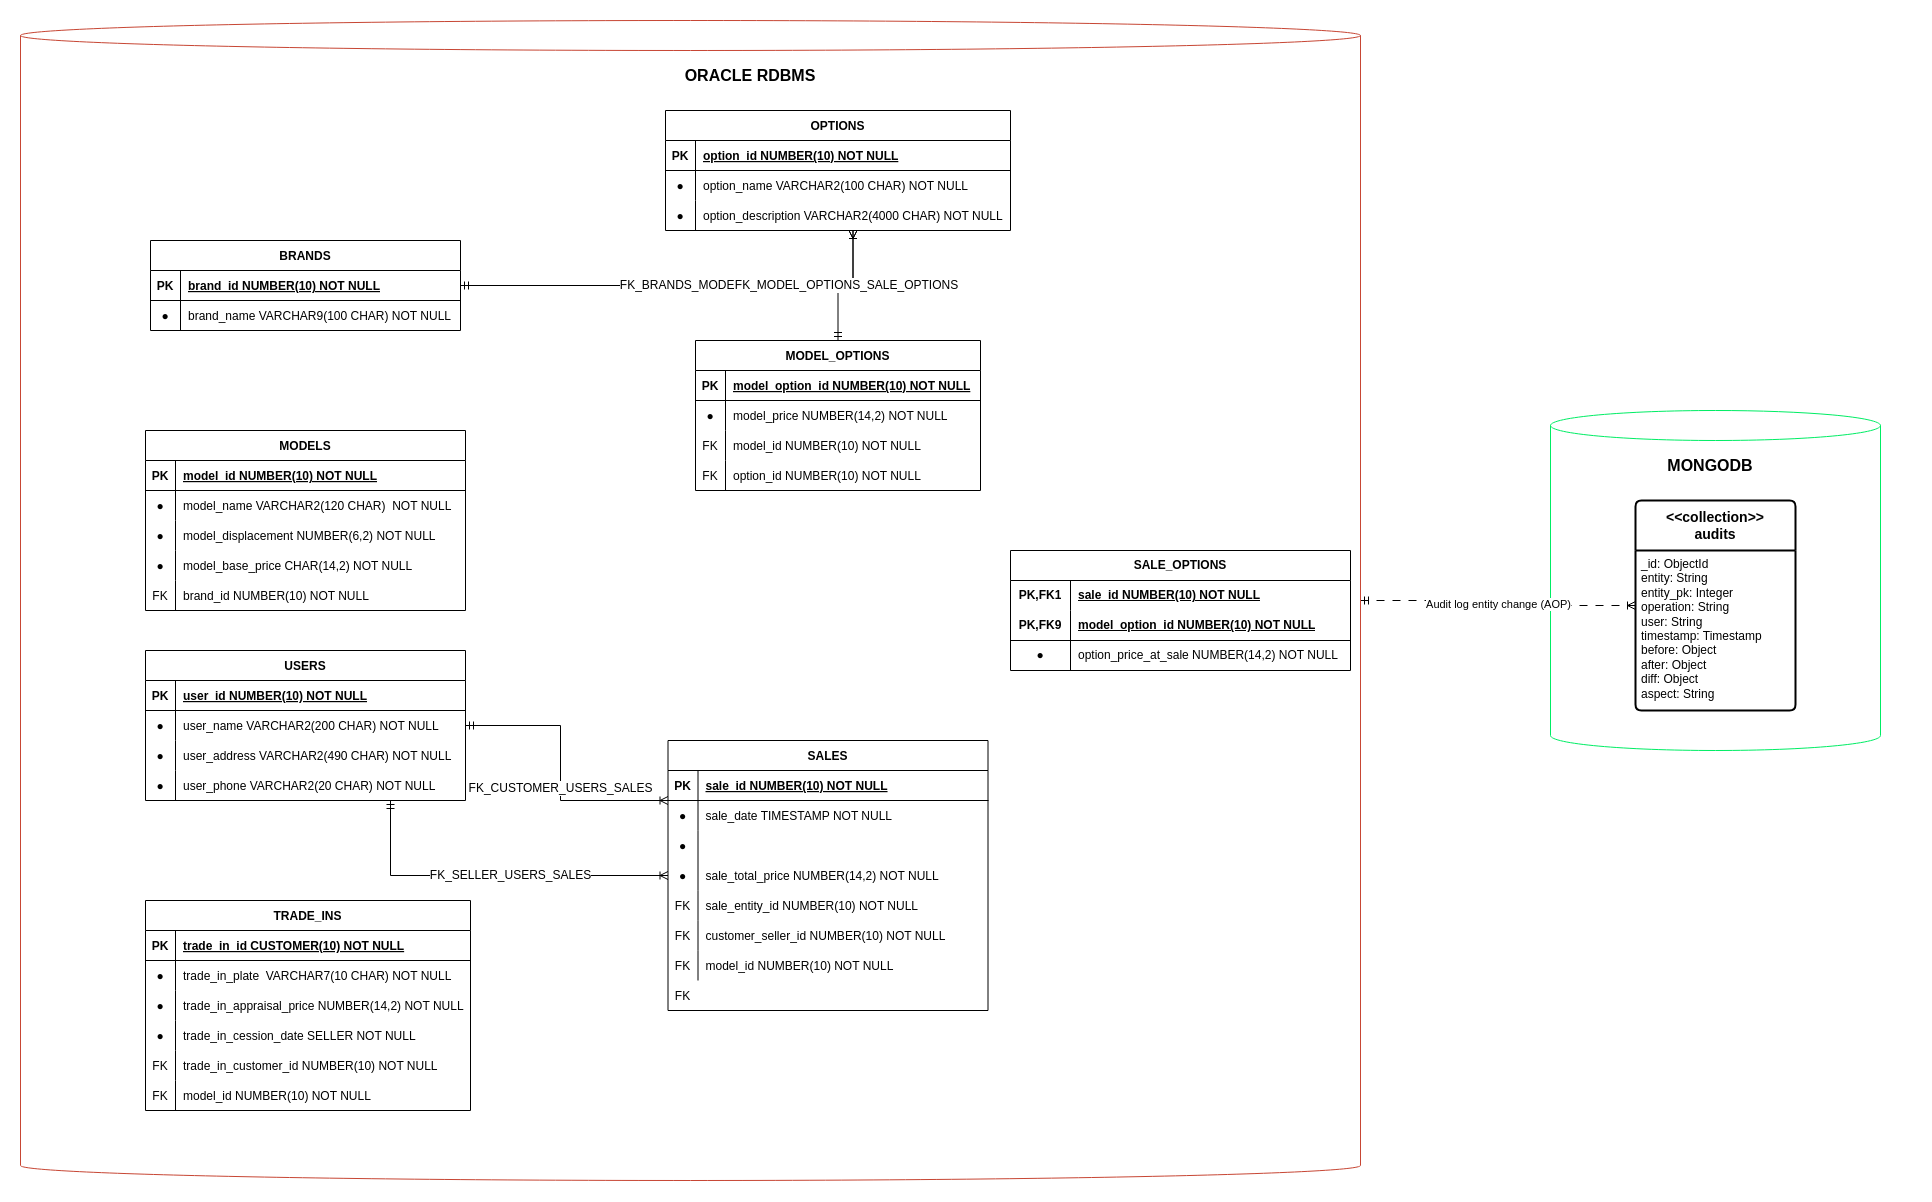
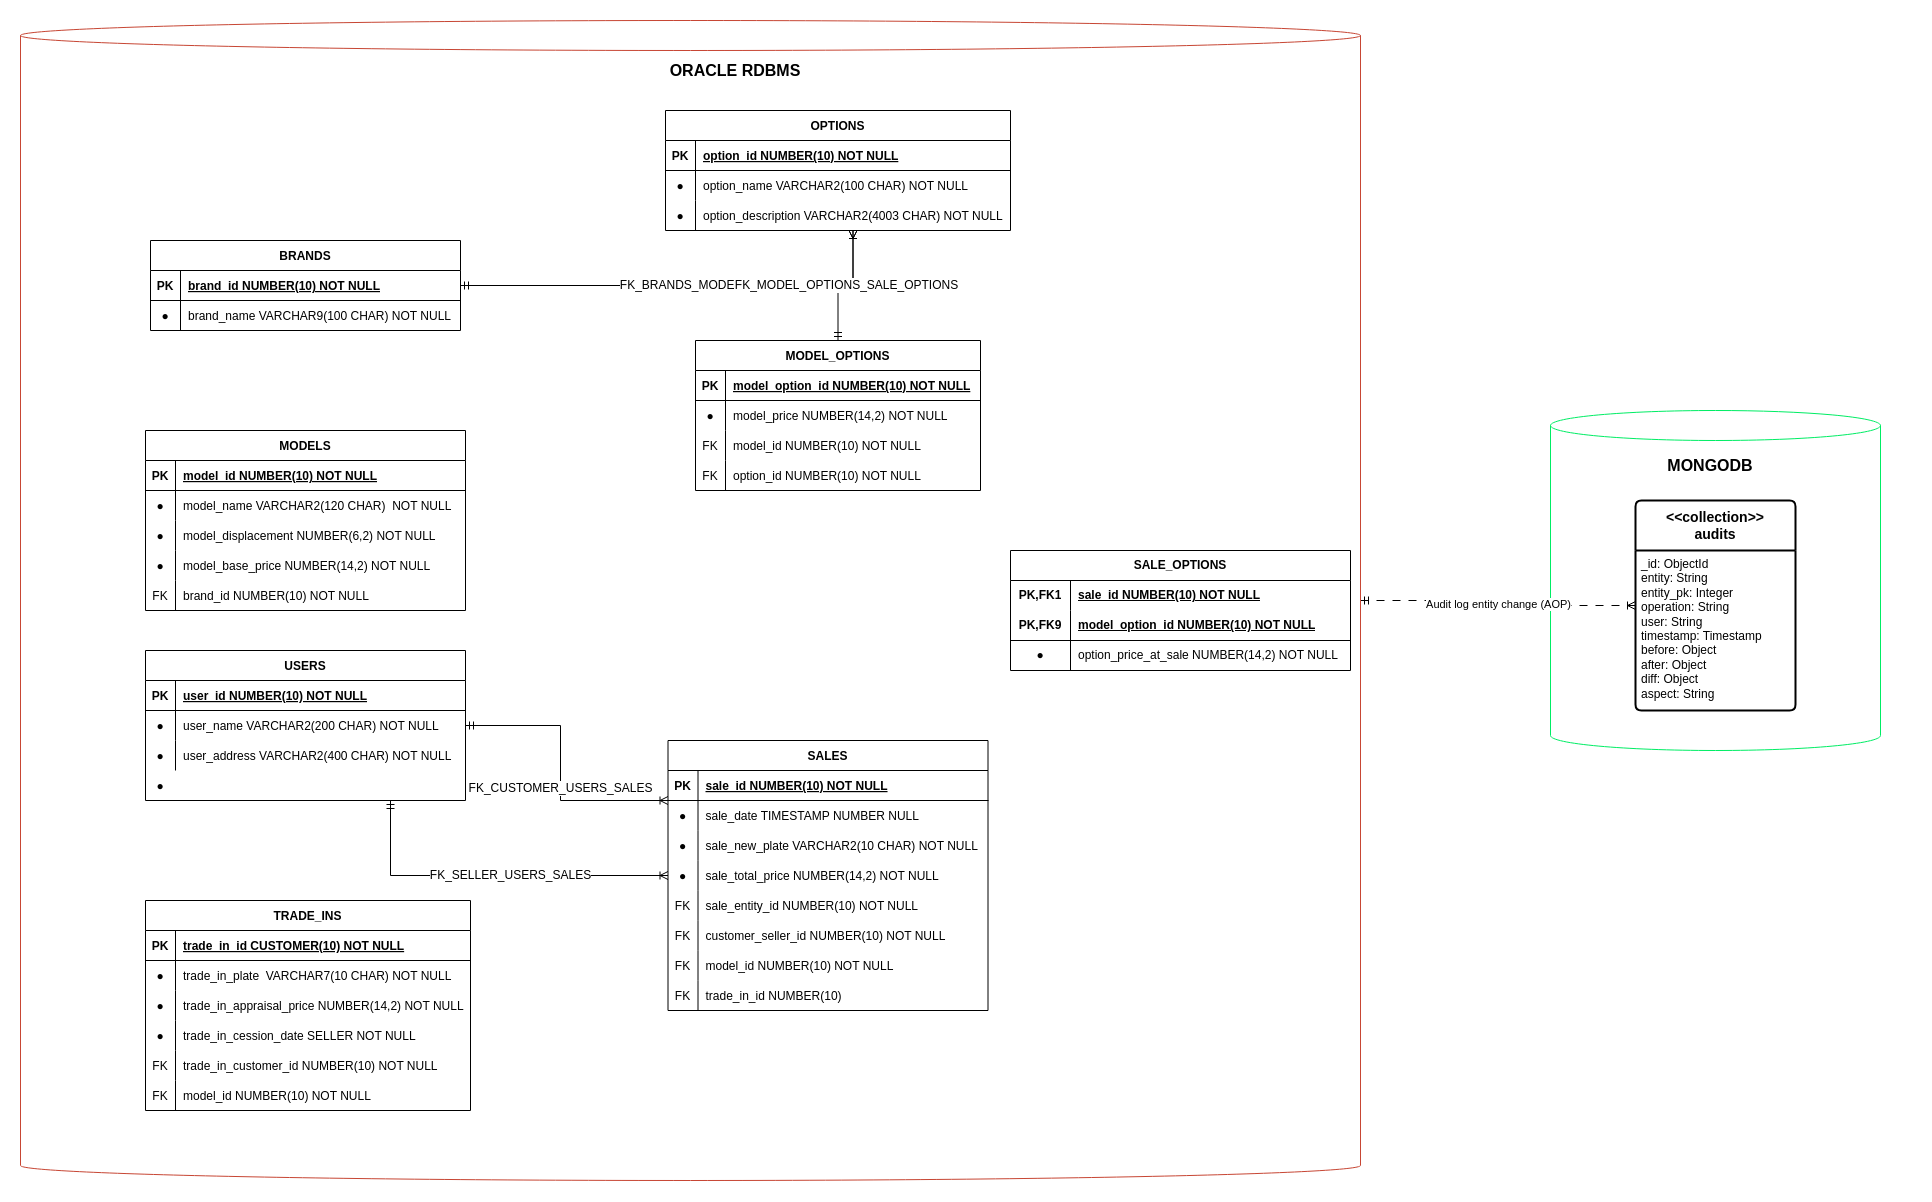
(751, 76) -> (736, 71)
(850, 216) -> (850, 216)
(295, 566) -> (301, 566)
(311, 756) -> (311, 756)
(321, 786) -> none
(793, 816) -> (803, 816)
none -> (843, 846)
none -> (843, 996)
